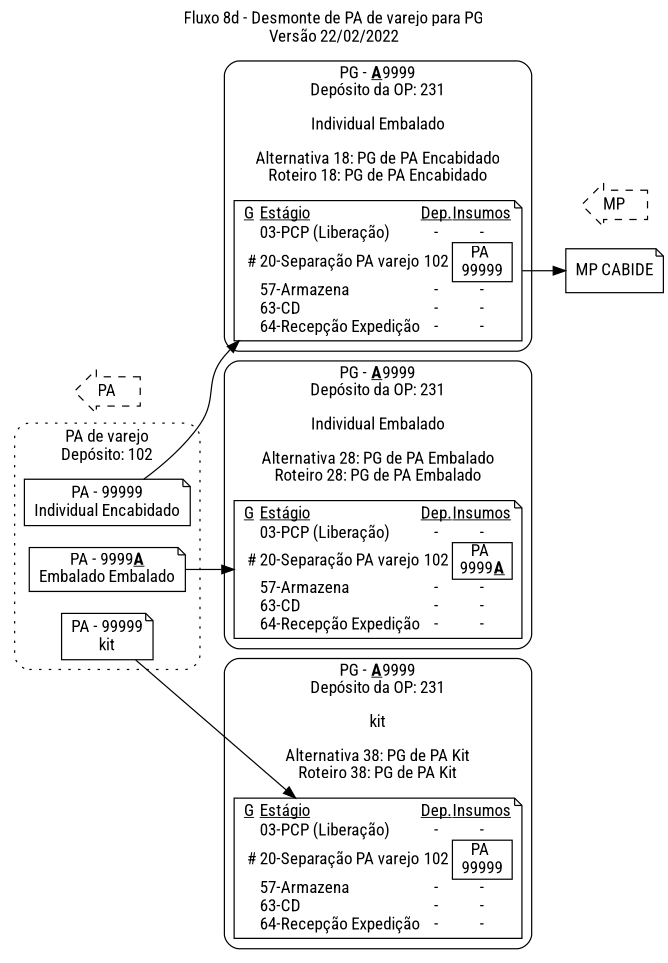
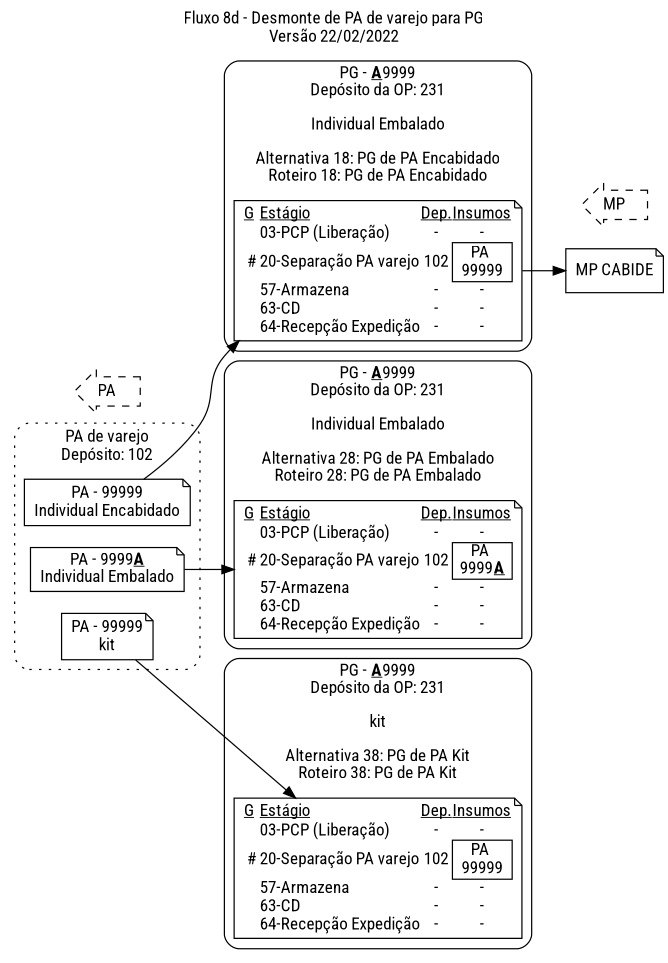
(107, 577) -> (107, 577)
